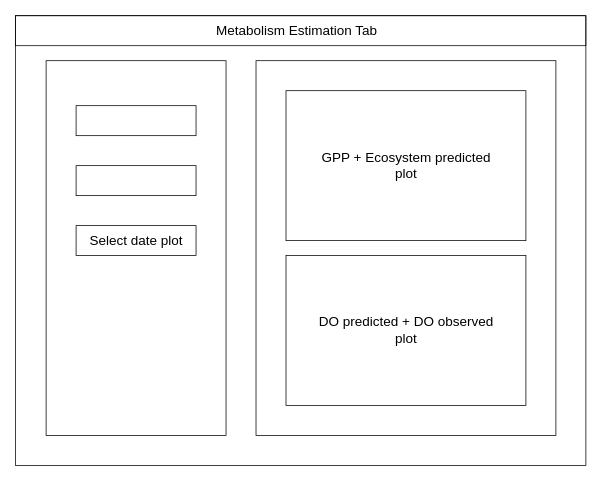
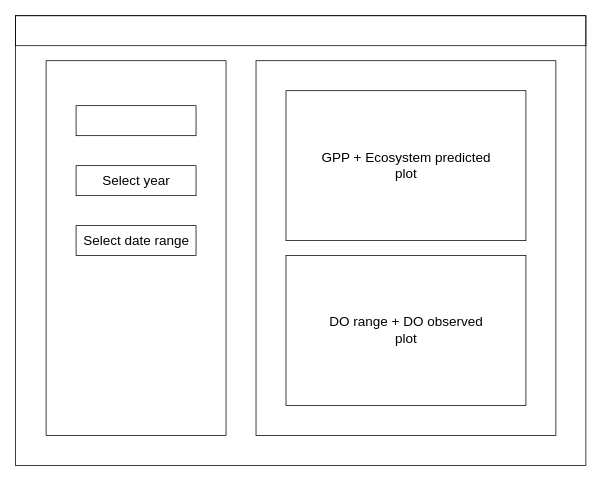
(297, 30) -> none
none -> (136, 180)
(137, 240) -> (137, 240)
(407, 330) -> (407, 330)
